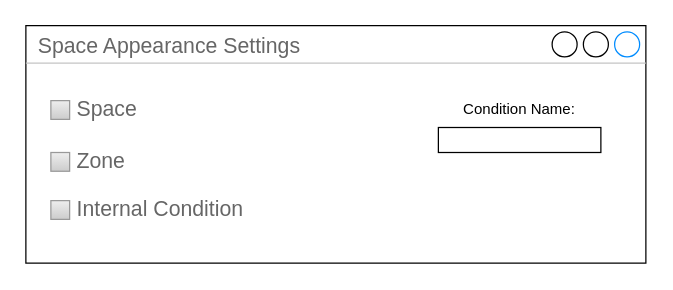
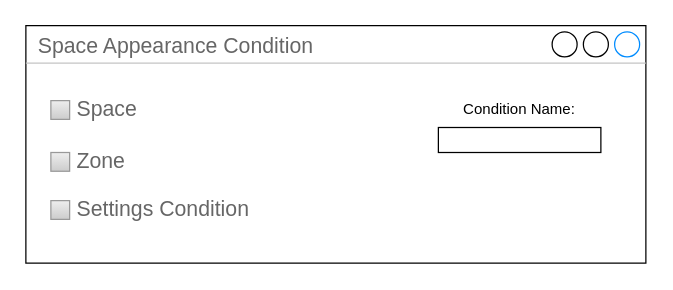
(179, 47) -> (182, 47)
(173, 211) -> (173, 211)
